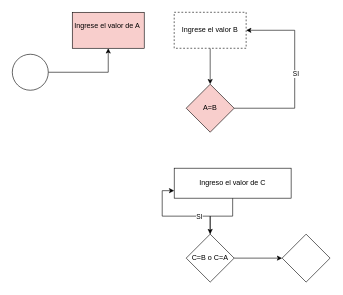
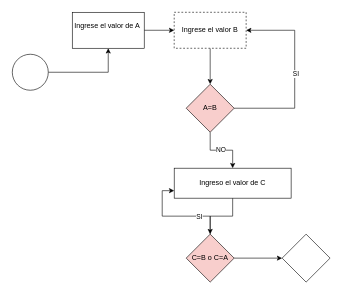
(108, 30) -> (108, 30)
none -> (168, 30)
none -> (231, 150)
(210, 258) -> (210, 258)
